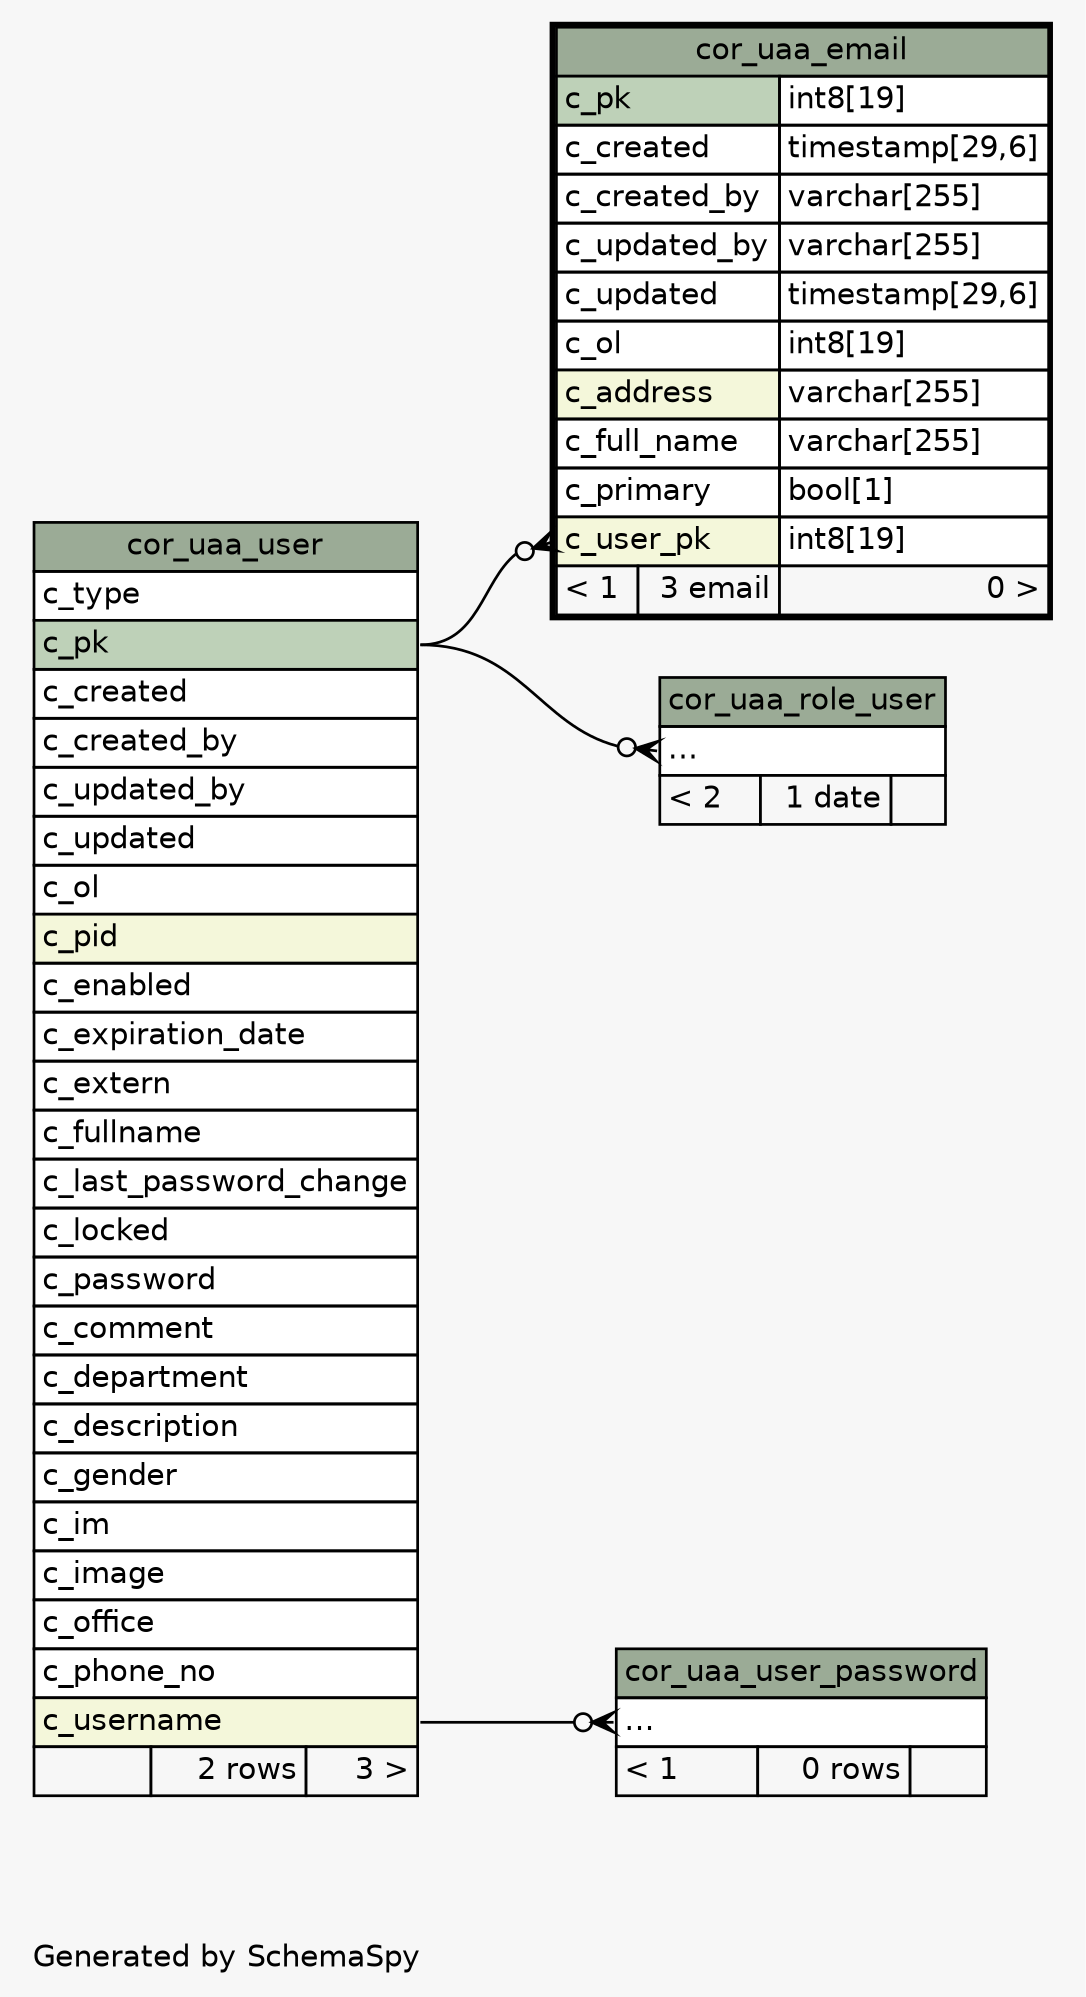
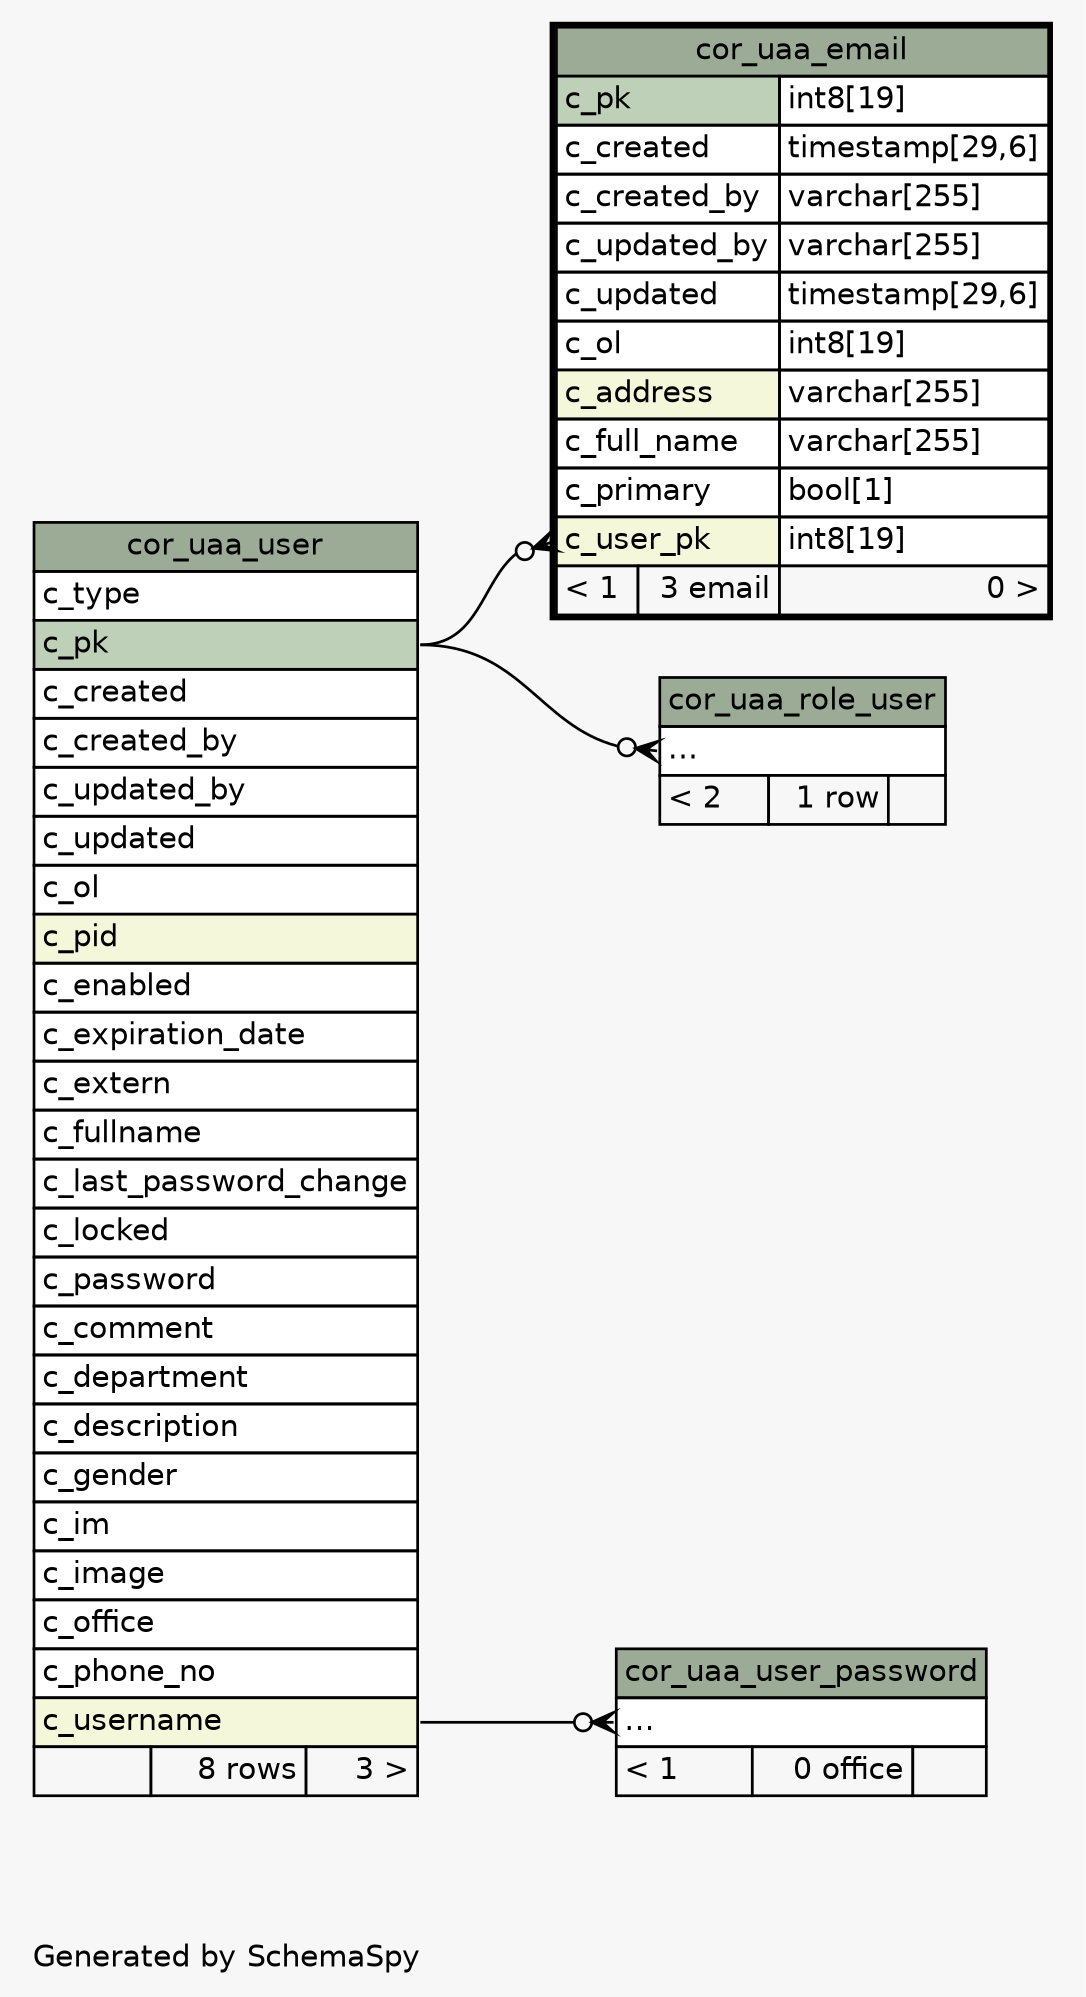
(834, 799) -> (838, 799)
(248, 1770) -> (248, 1770)
(852, 1770) -> (849, 1770)
